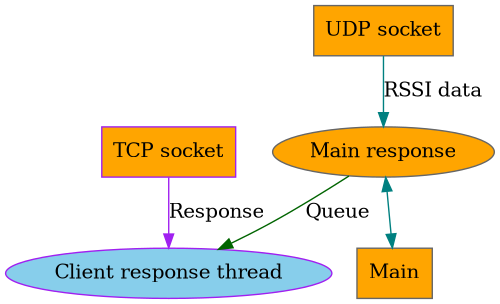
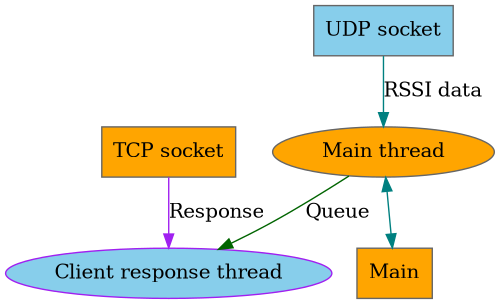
(383, 31) -> (383, 31)
(169, 152) -> (169, 152)
(383, 152) -> (383, 152)
